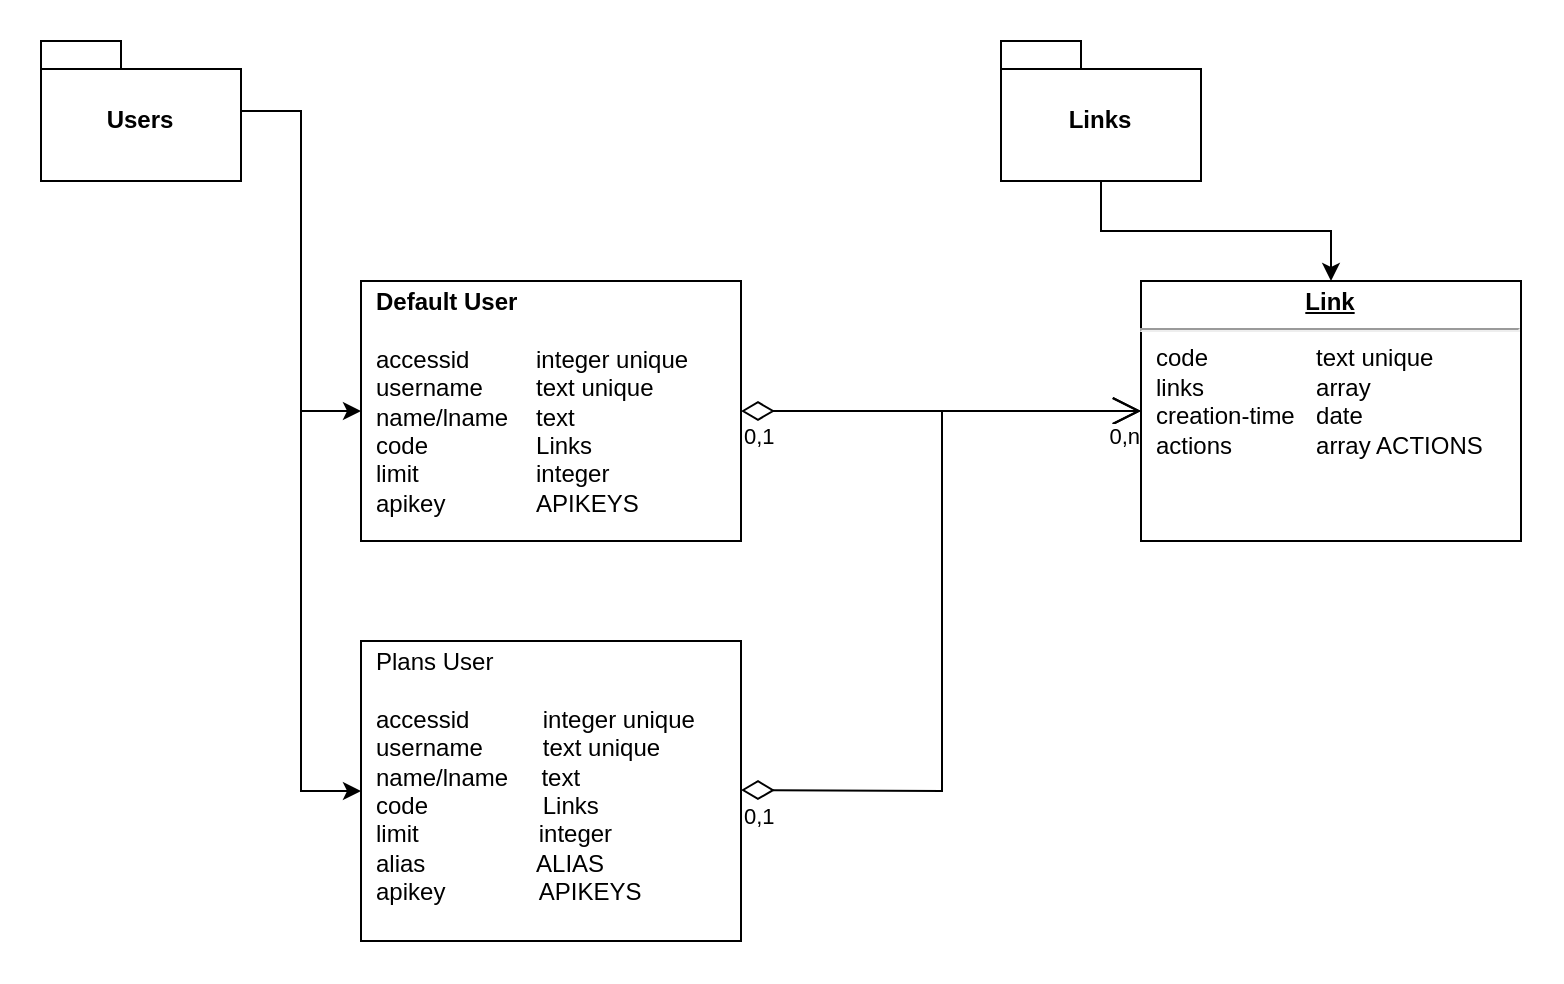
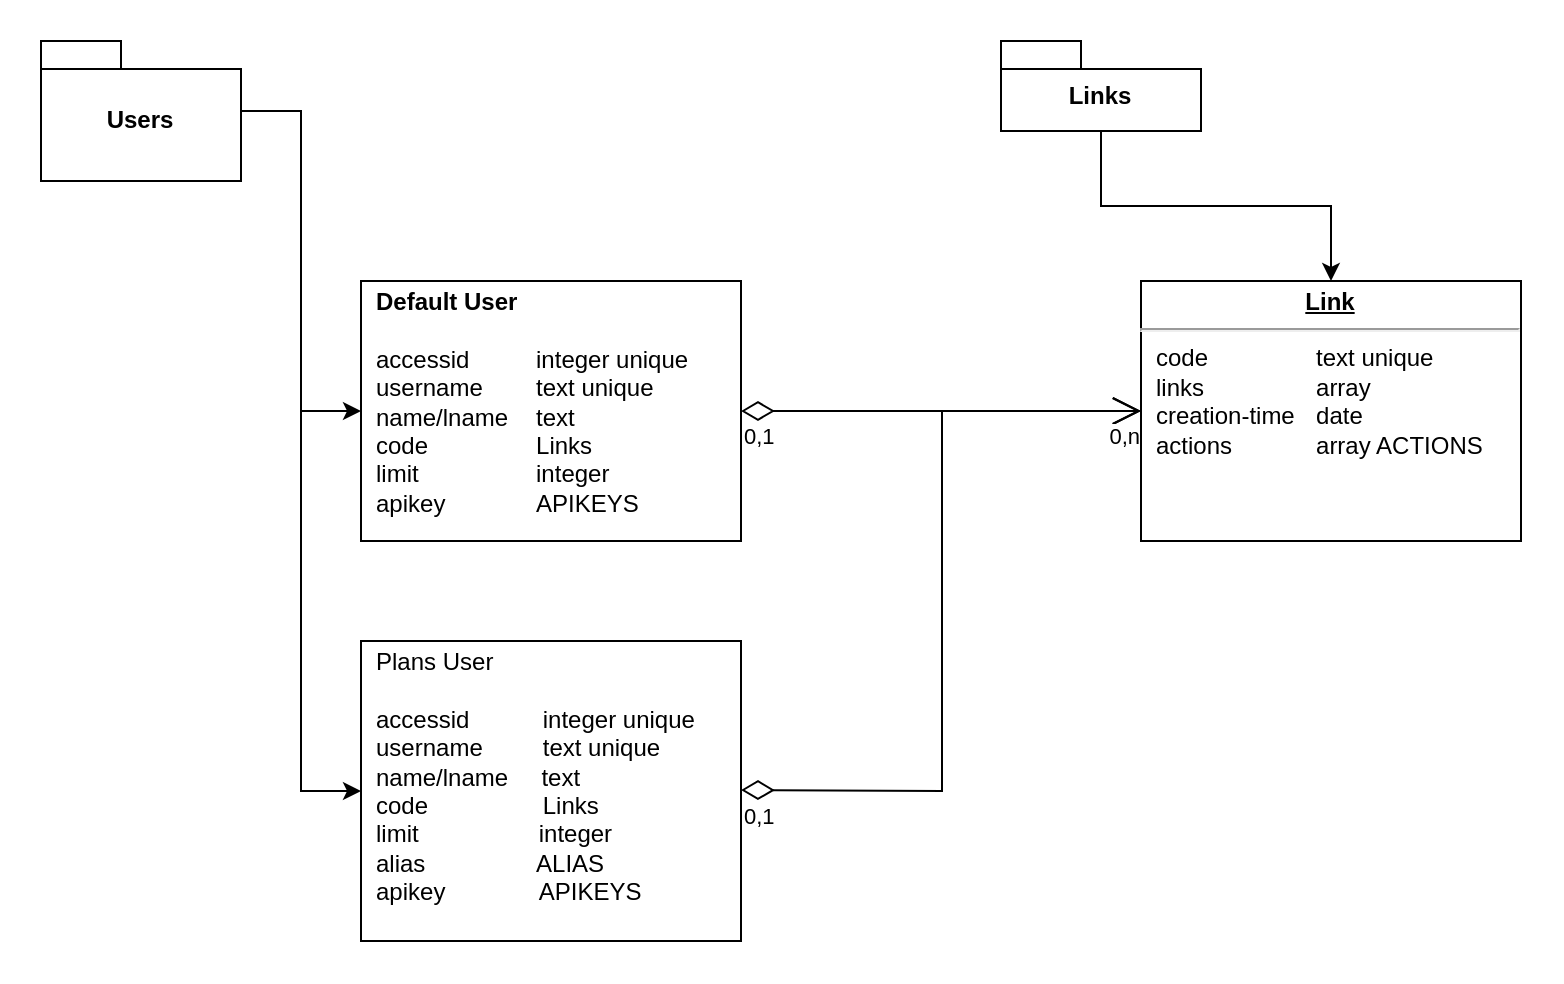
(1101, 111) -> (1101, 86)
